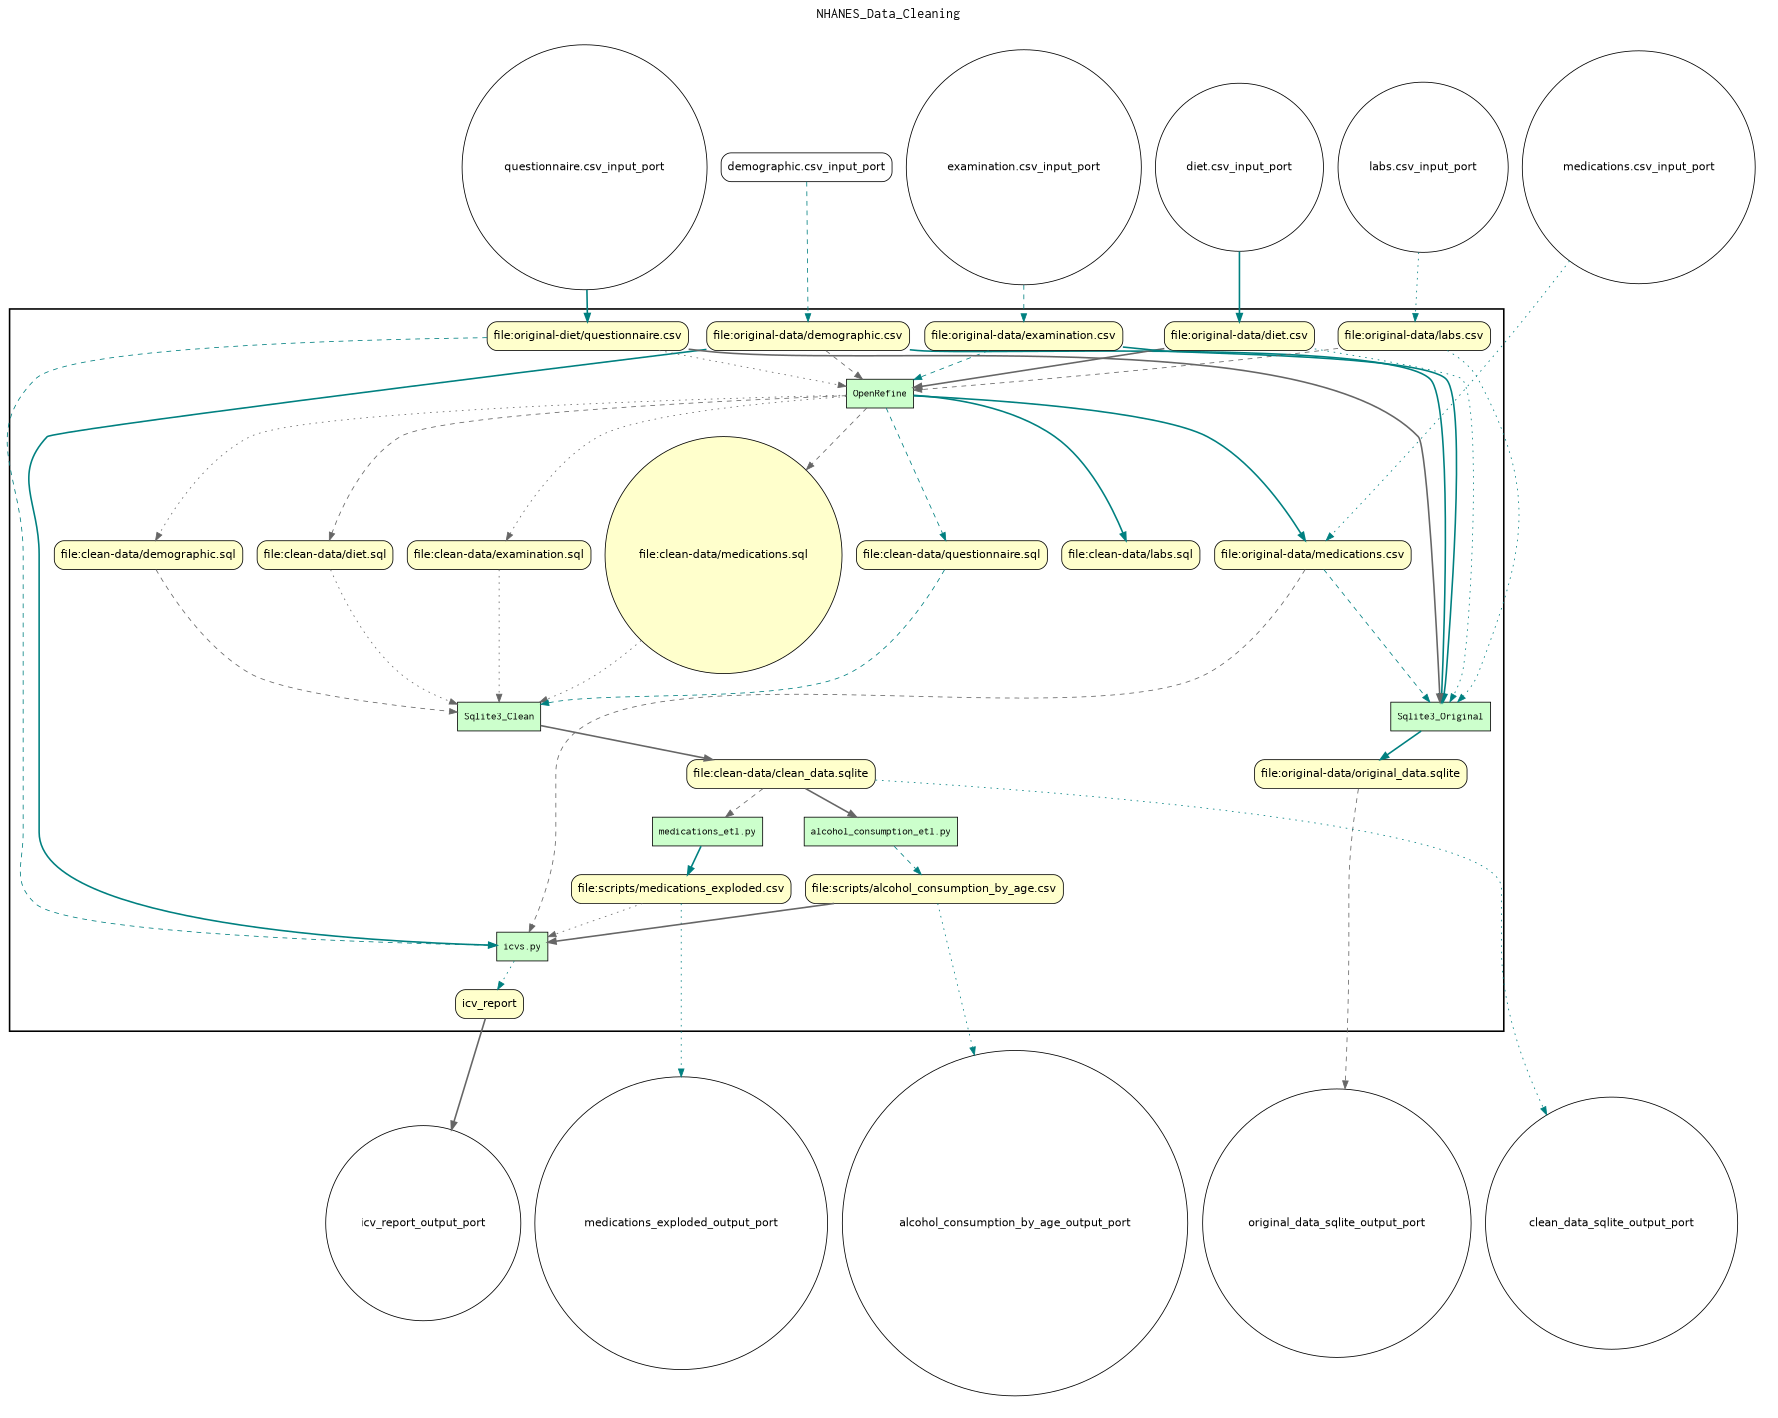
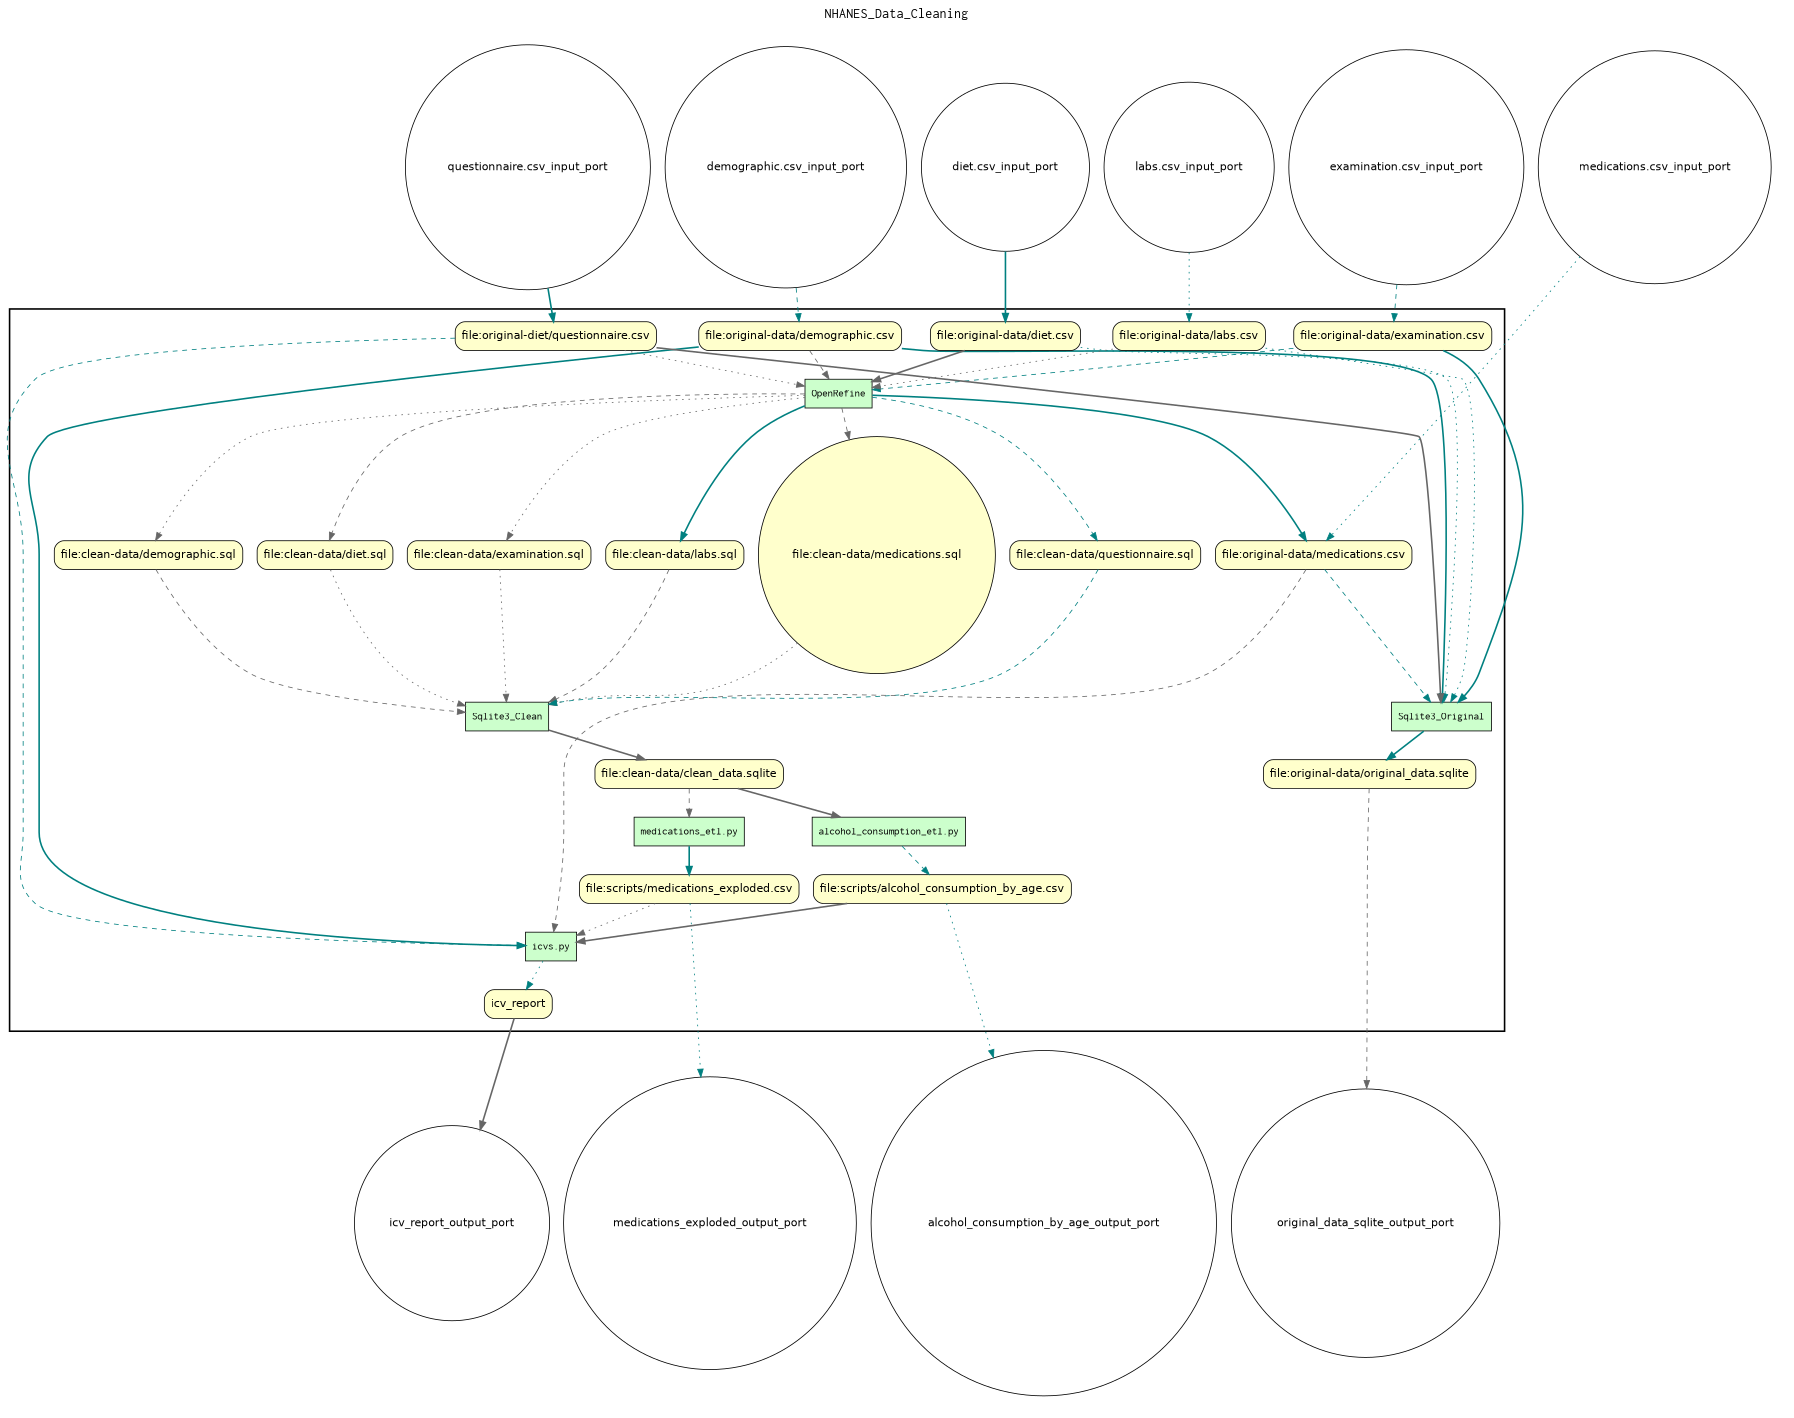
(807, 167) -> (786, 167)
(1130, 371) -> (997, 368)
none -> (624, 645)
(1612, 1223) -> none
